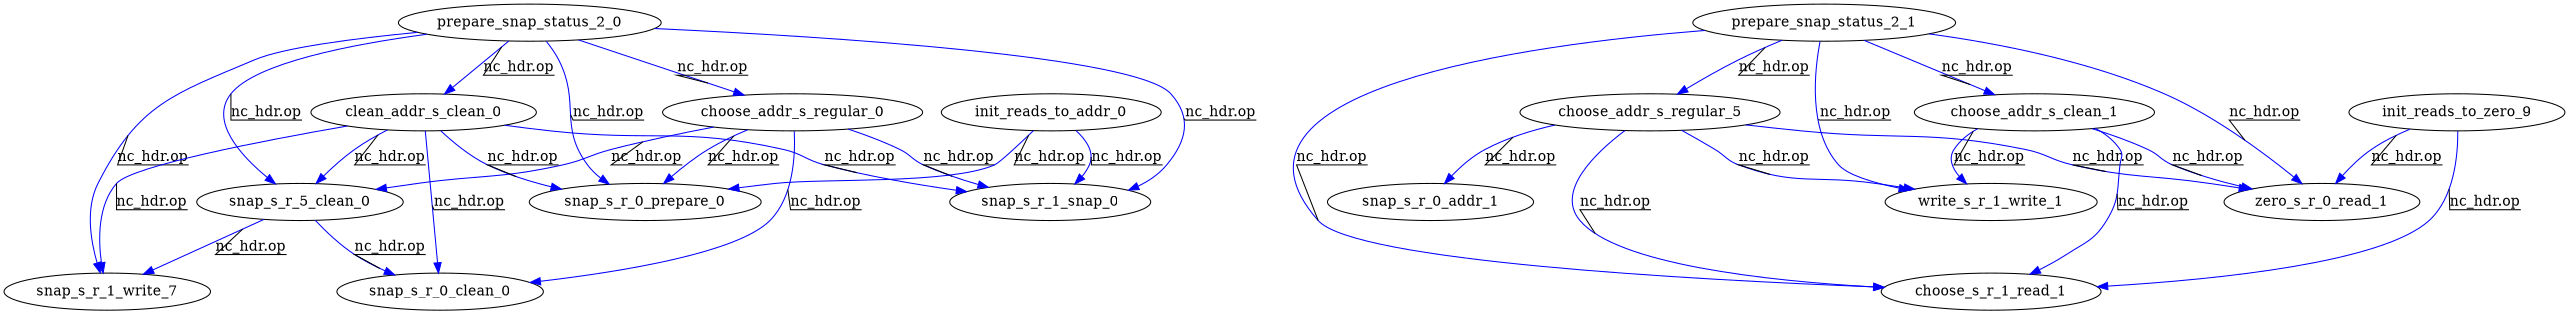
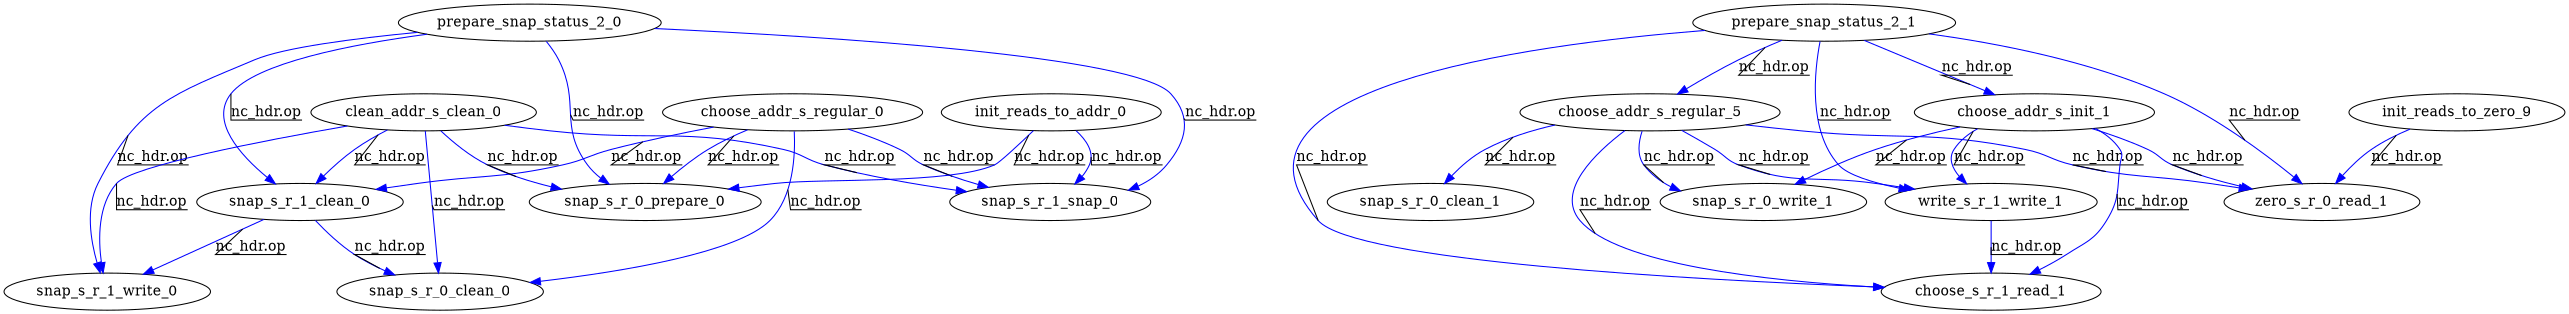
(481, 64) -> none
(656, 66) -> none
(2034, 112) -> (2034, 112)
(300, 202) -> (300, 202)
(1431, 202) -> (1431, 202)
none -> (1763, 202)
(2320, 261) -> (1991, 242)
(107, 292) -> (107, 292)
